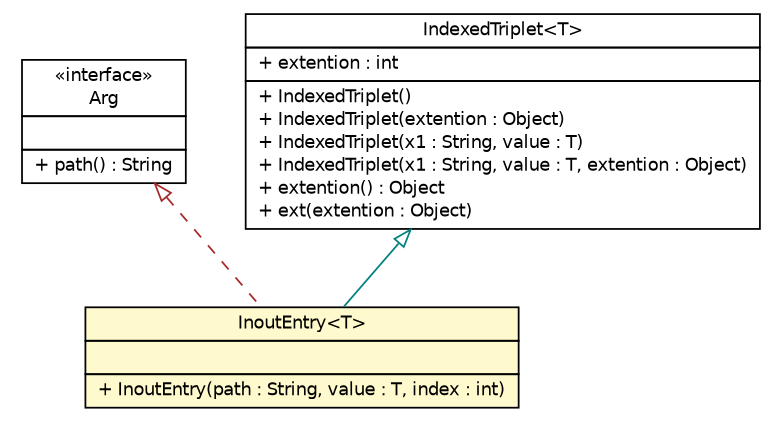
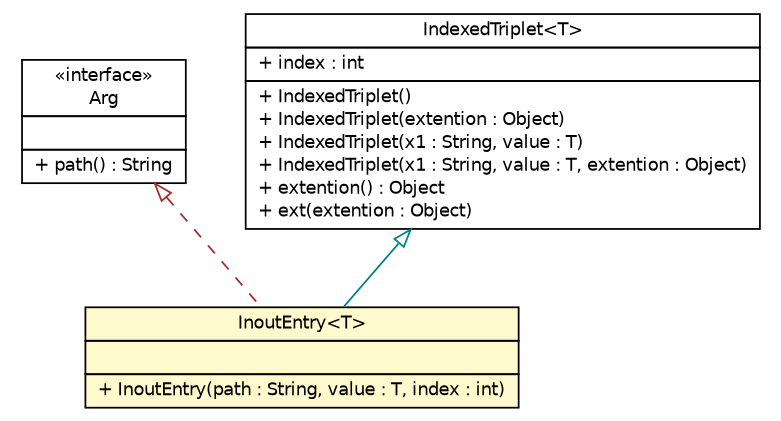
(328, 63) -> (312, 63)
